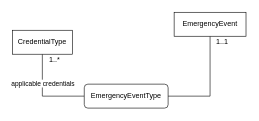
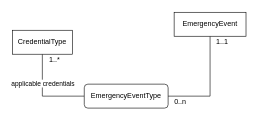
none -> (180, 102)
